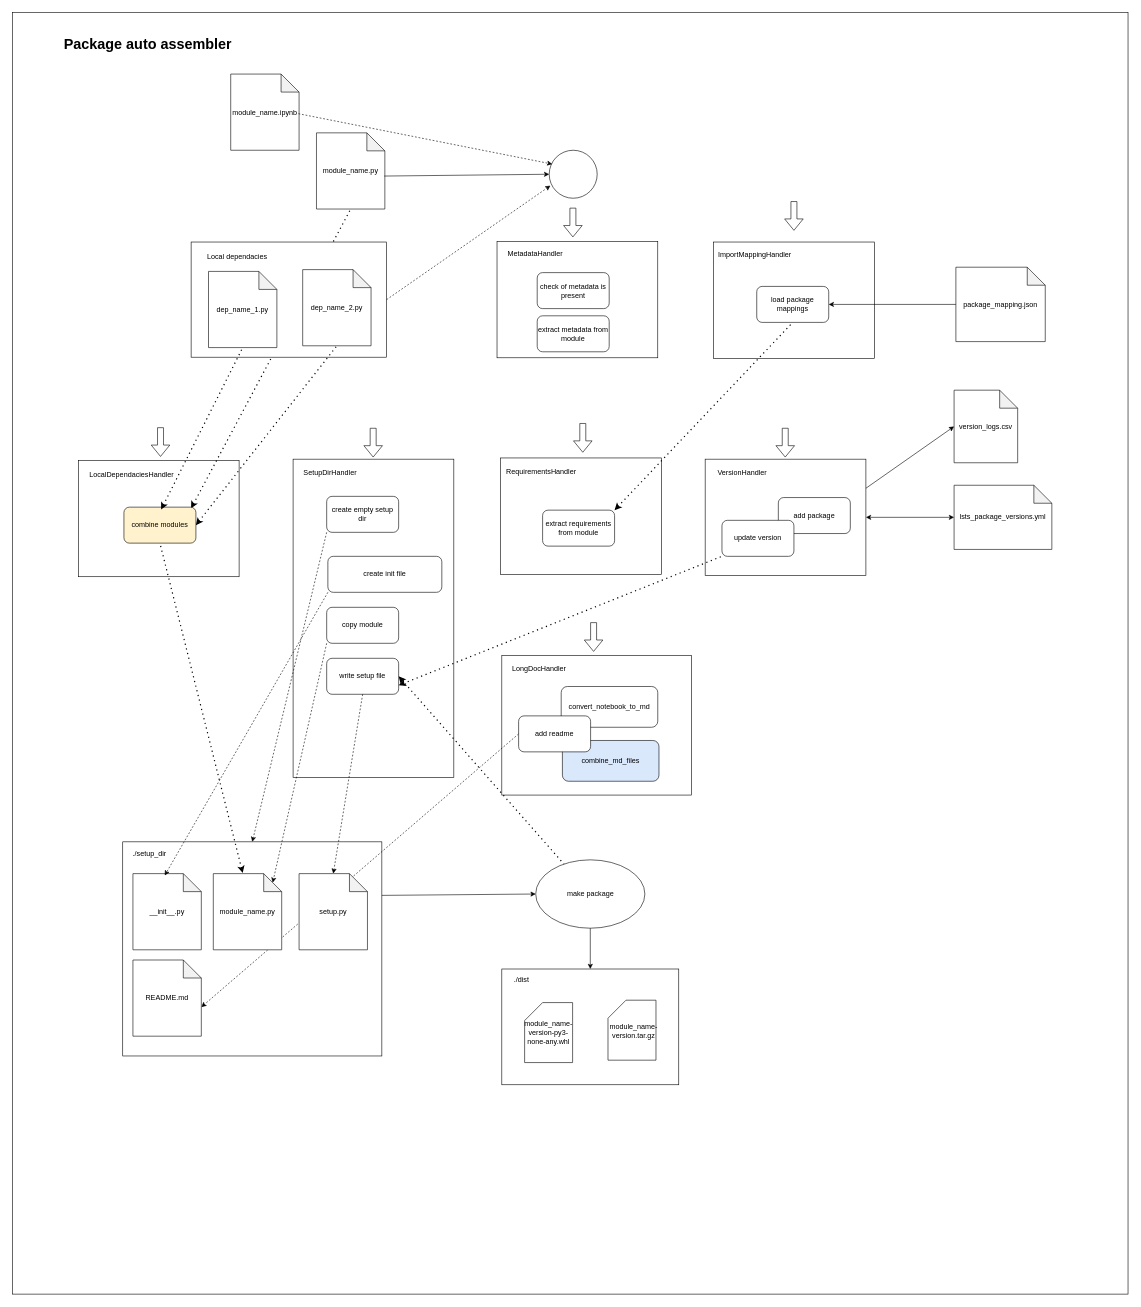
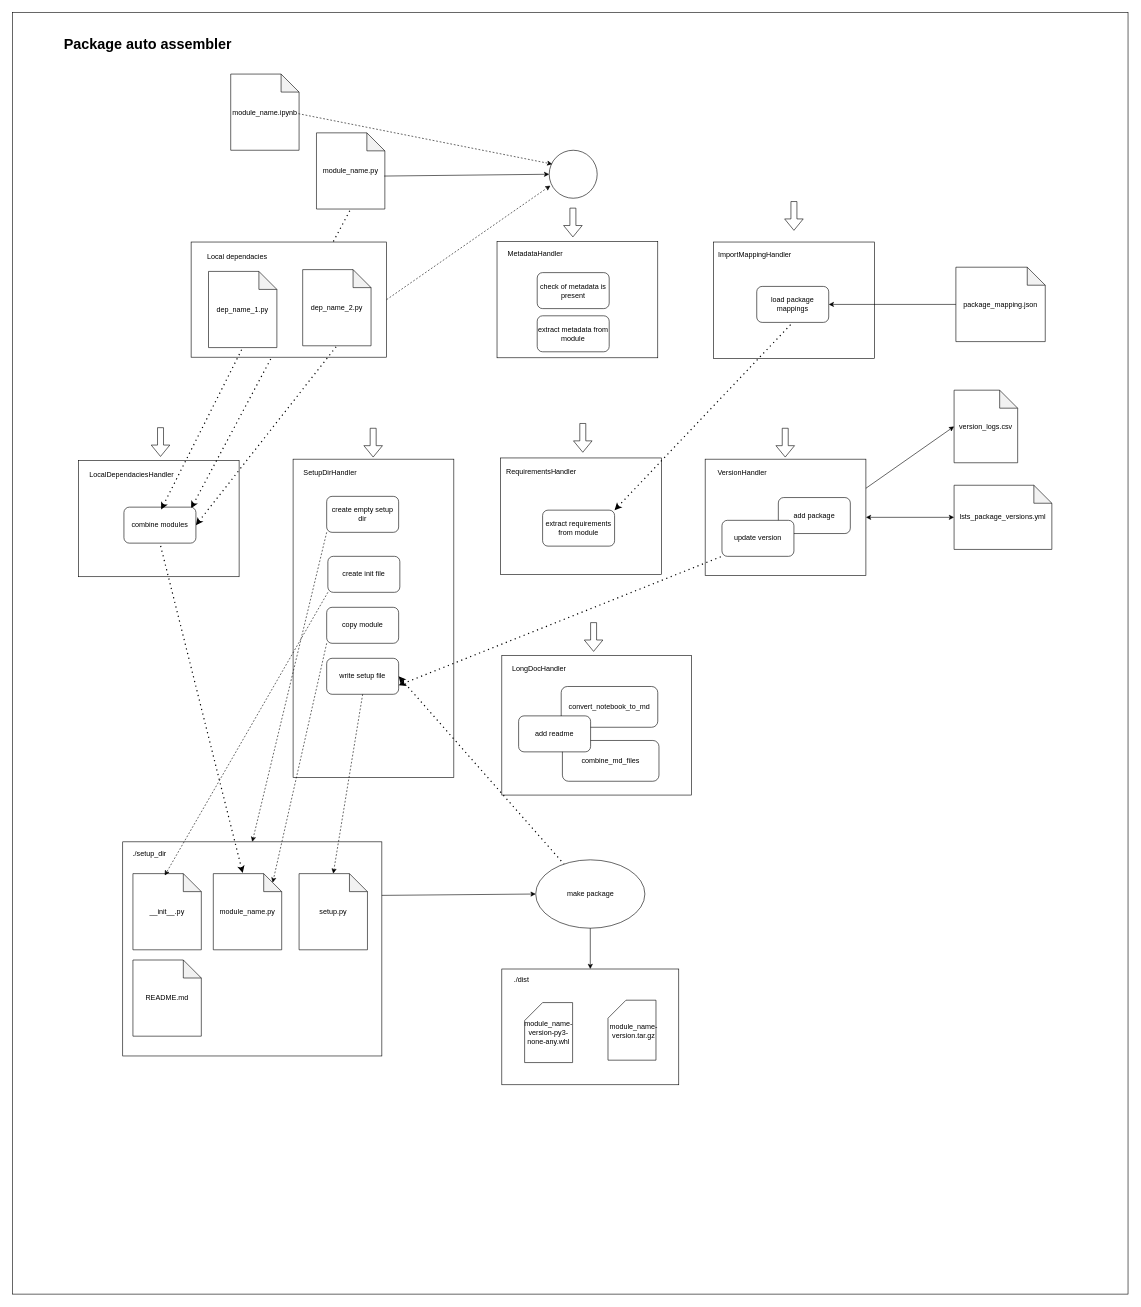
(160, 525) -> (160, 525)
(385, 575) -> (364, 575)
(611, 761) -> (611, 761)
(213, 997) -> none
